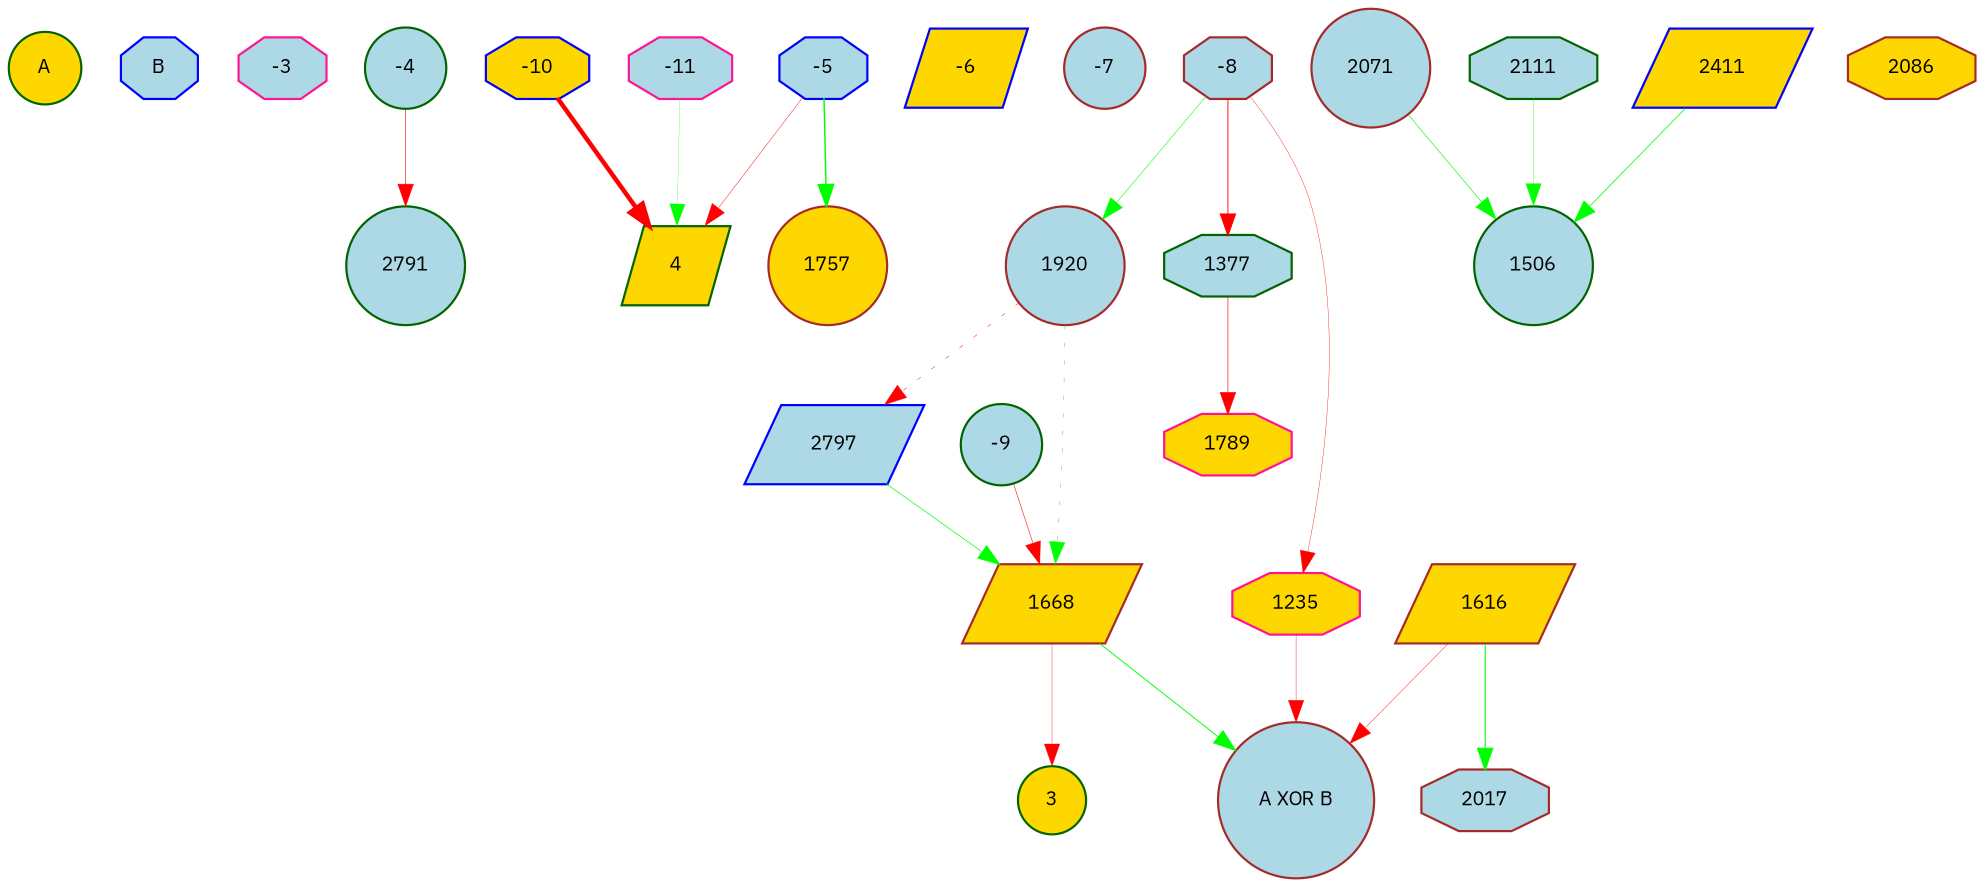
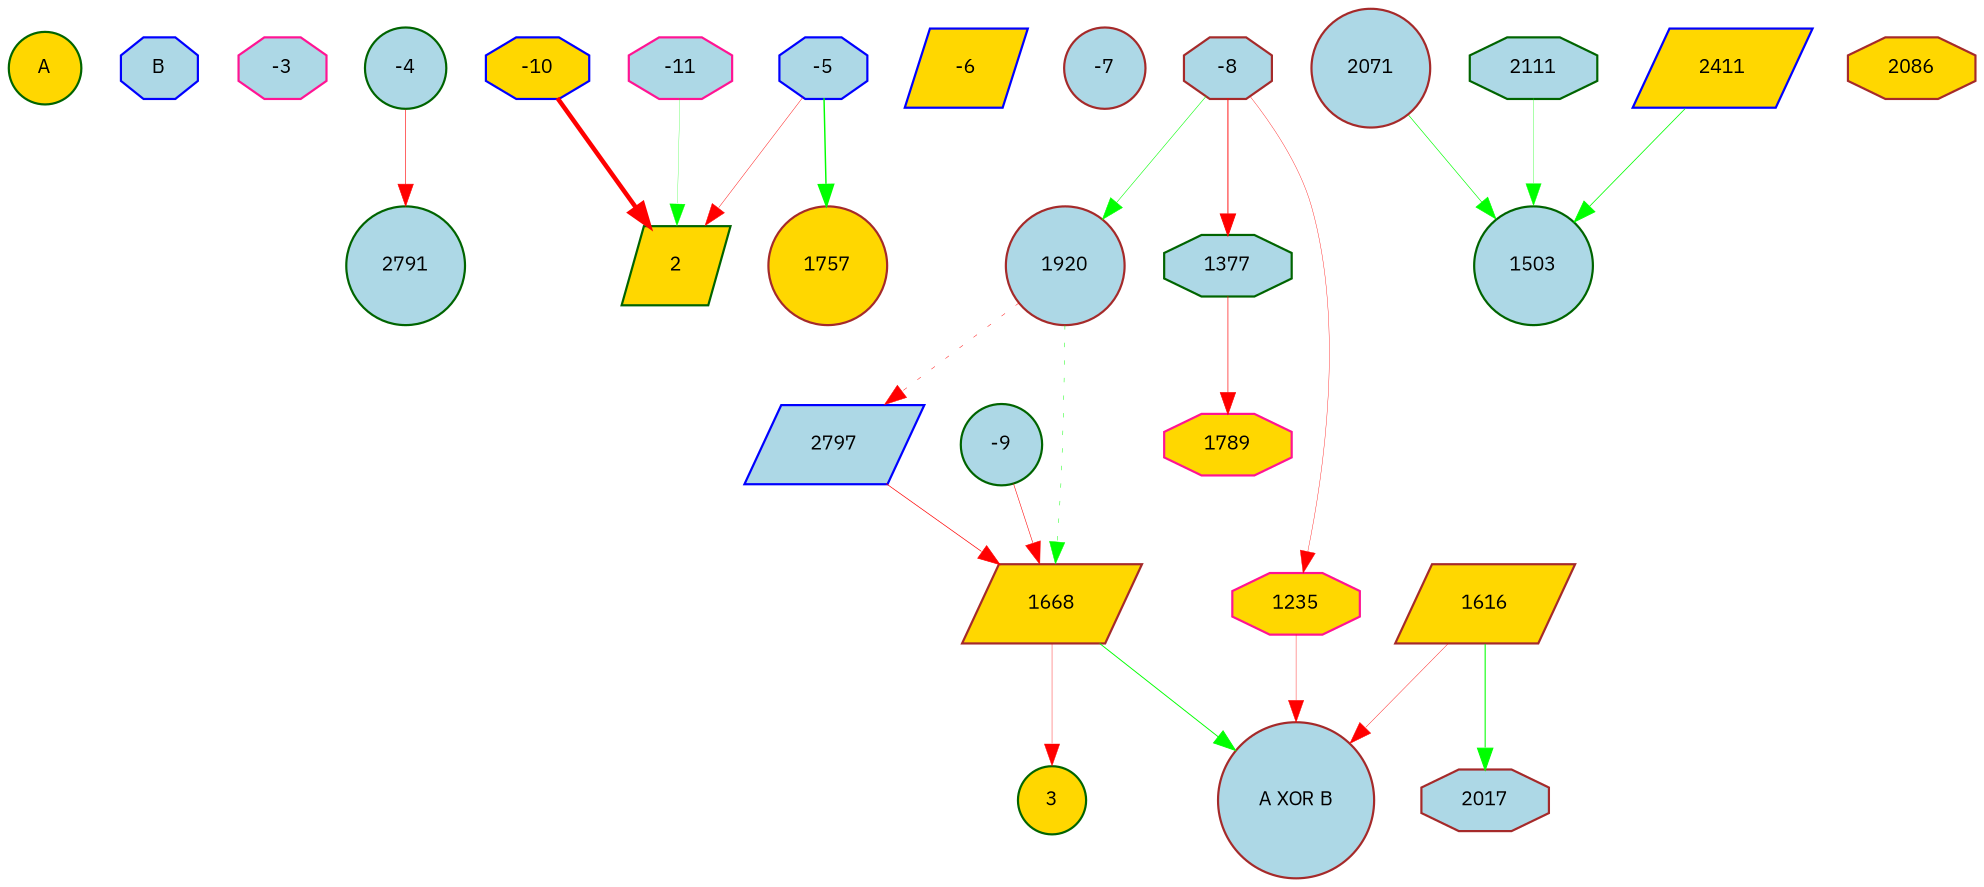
(676, 266) -> (676, 266)
(1534, 266) -> (1534, 266)
(934, 517) -> (934, 517)
